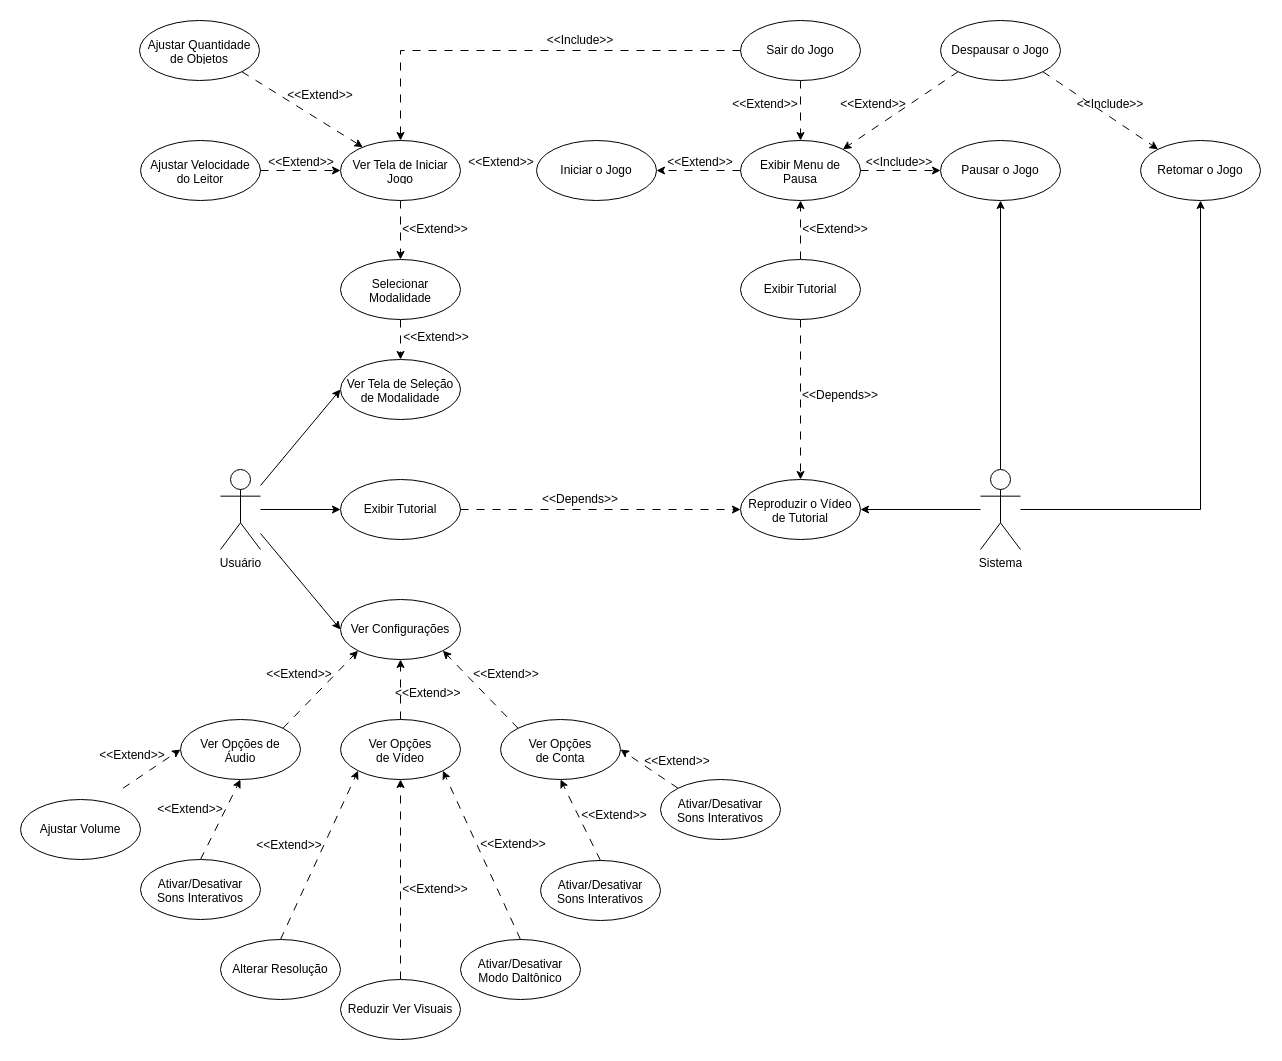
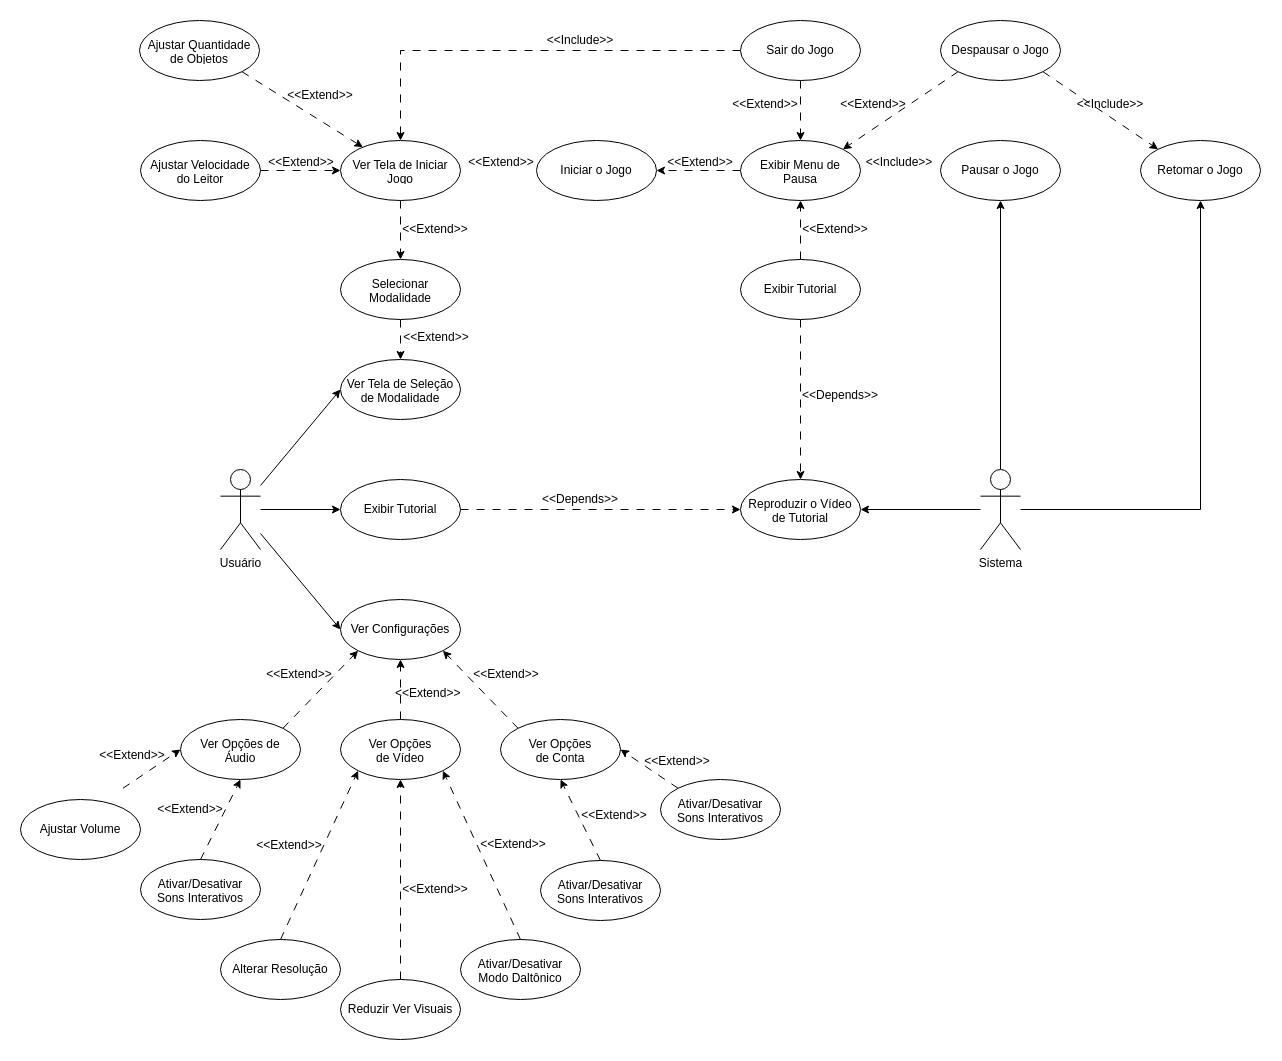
(897, 171) -> none
